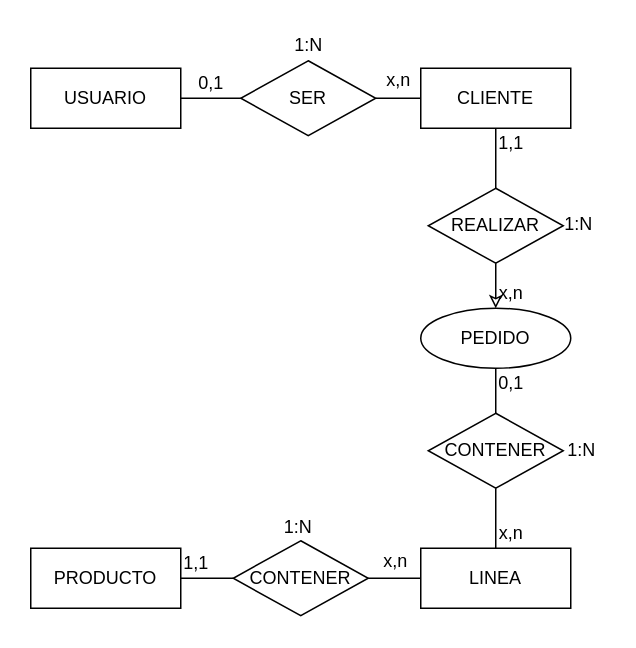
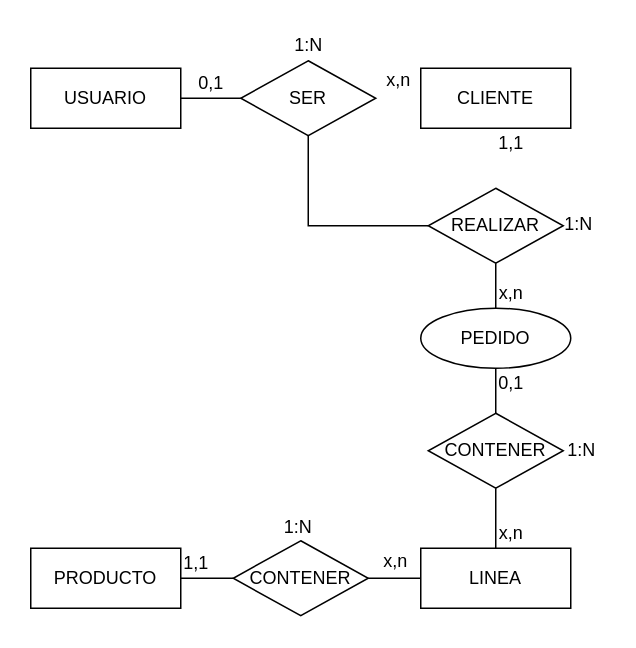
(398, 98) -> none
(496, 158) -> (323, 226)
(496, 297) -> (496, 301)
